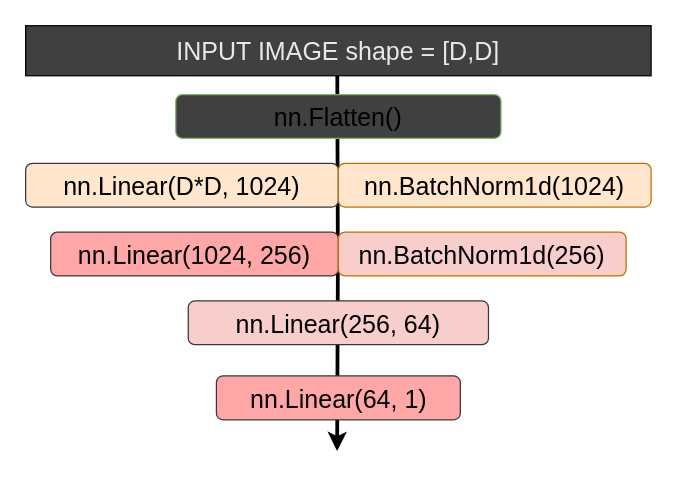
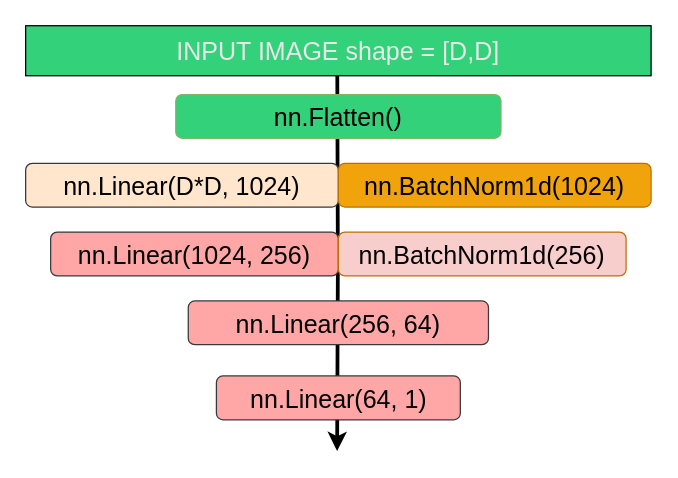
(338, 51) -> (338, 51)
(338, 116) -> (338, 116)
(494, 185) -> (494, 185)
(338, 323) -> (338, 323)
